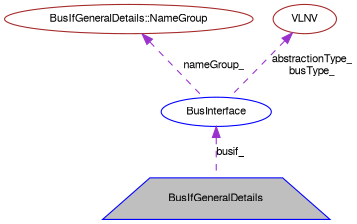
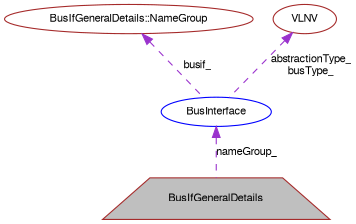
(214, 65) -> (198, 65)
(230, 152) -> (247, 152)
(216, 199) -> (216, 199)
